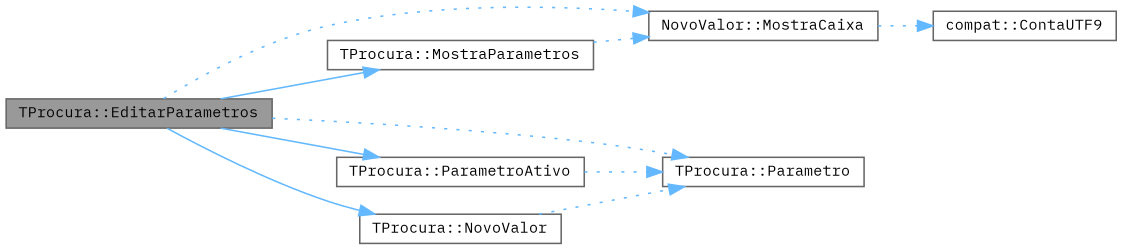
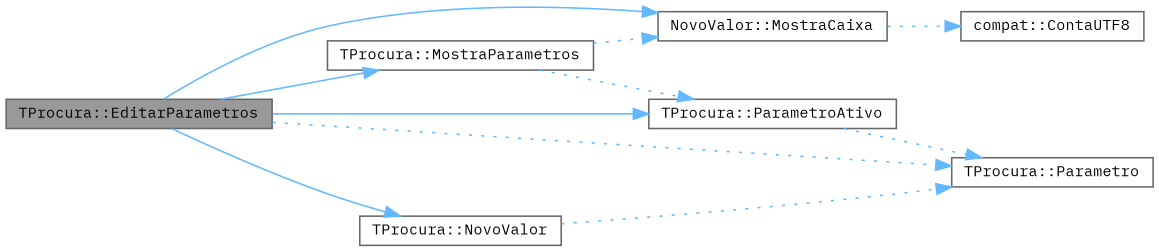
(390, 15) -> (395, 15)
(1025, 26) -> (1052, 26)
none -> (609, 83)
